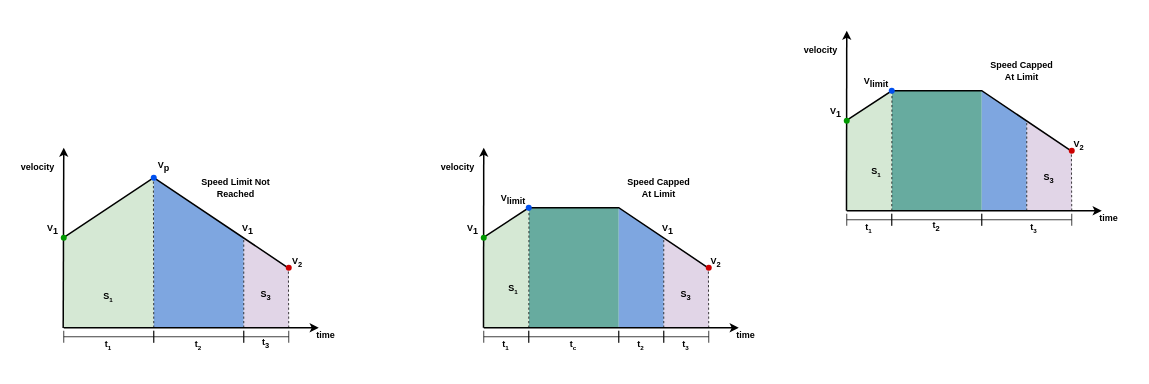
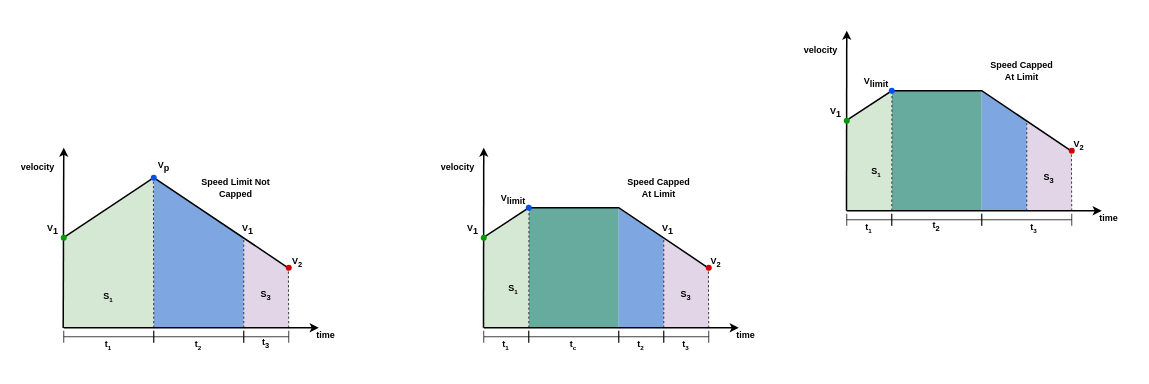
(236, 188) -> (236, 188)
